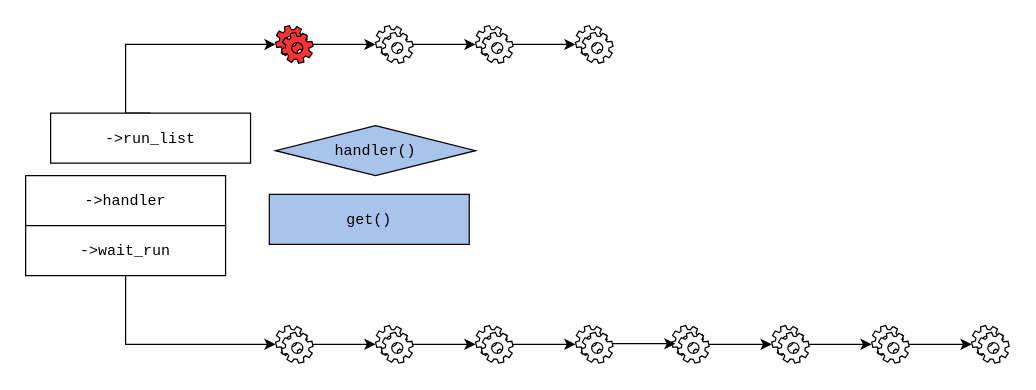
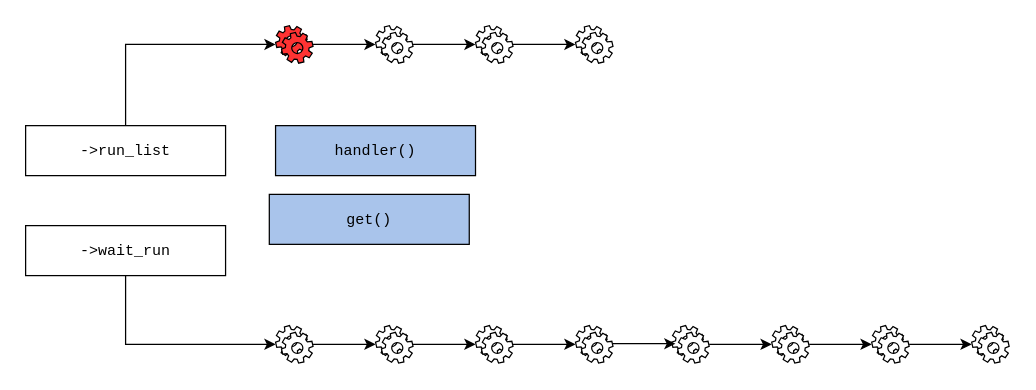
(151, 138) -> (126, 151)
(376, 151) -> (376, 151)
(126, 201) -> none
